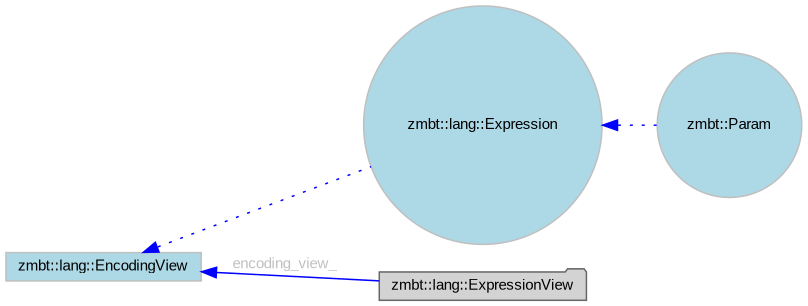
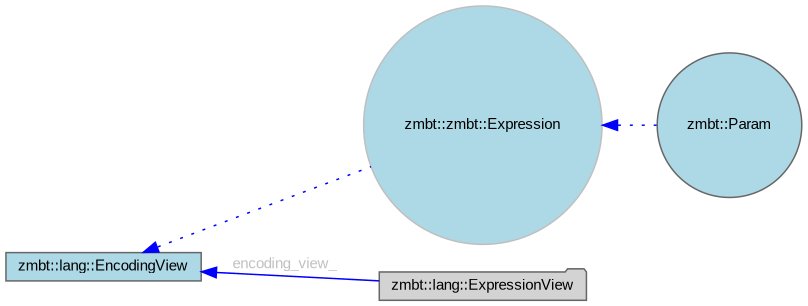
(483, 125) -> (483, 125)
(729, 125) -> (729, 125)
(104, 267) -> (104, 267)
